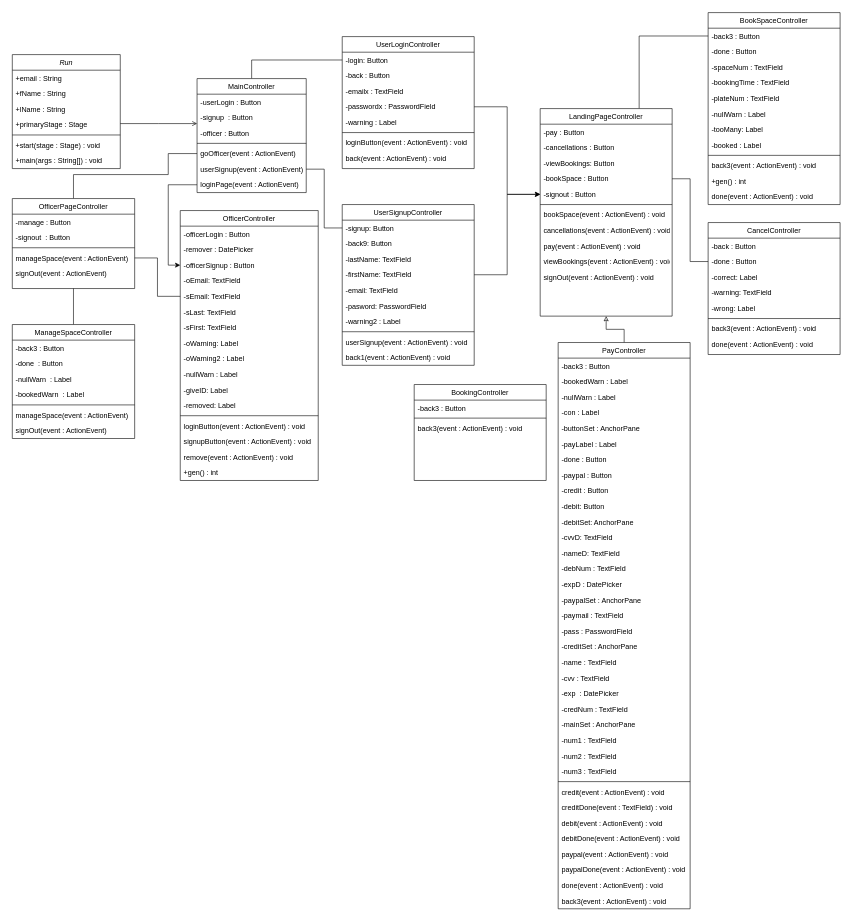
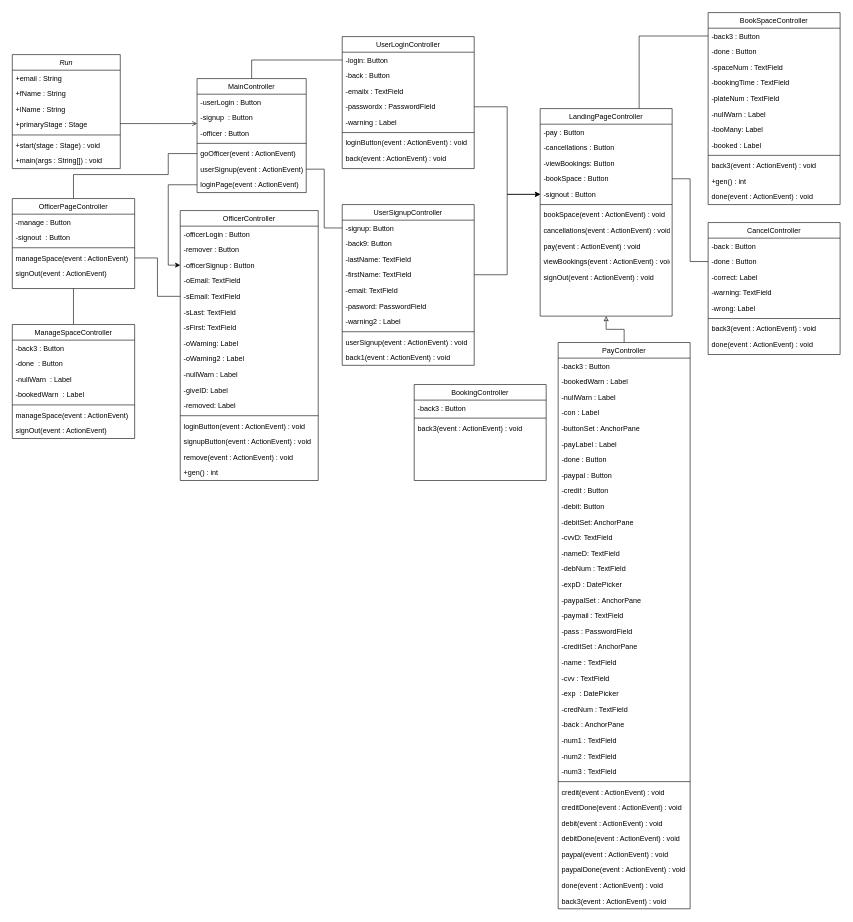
(222, 250) -> (215, 250)
(600, 725) -> (595, 725)
(625, 808) -> (630, 808)
